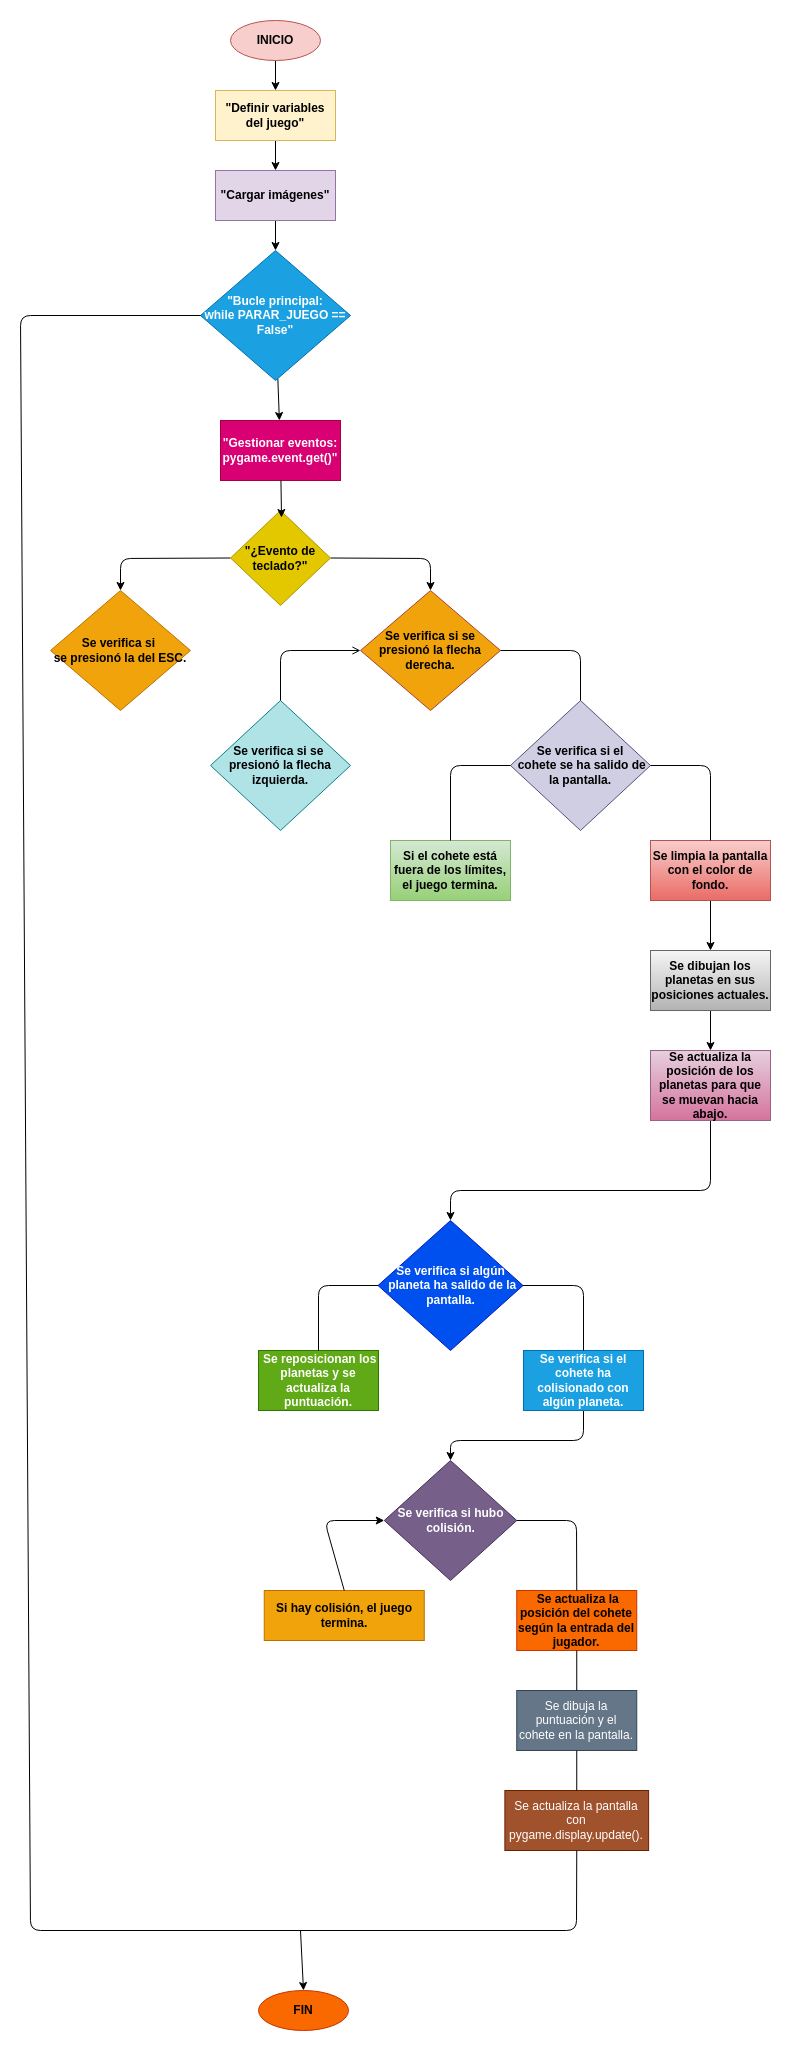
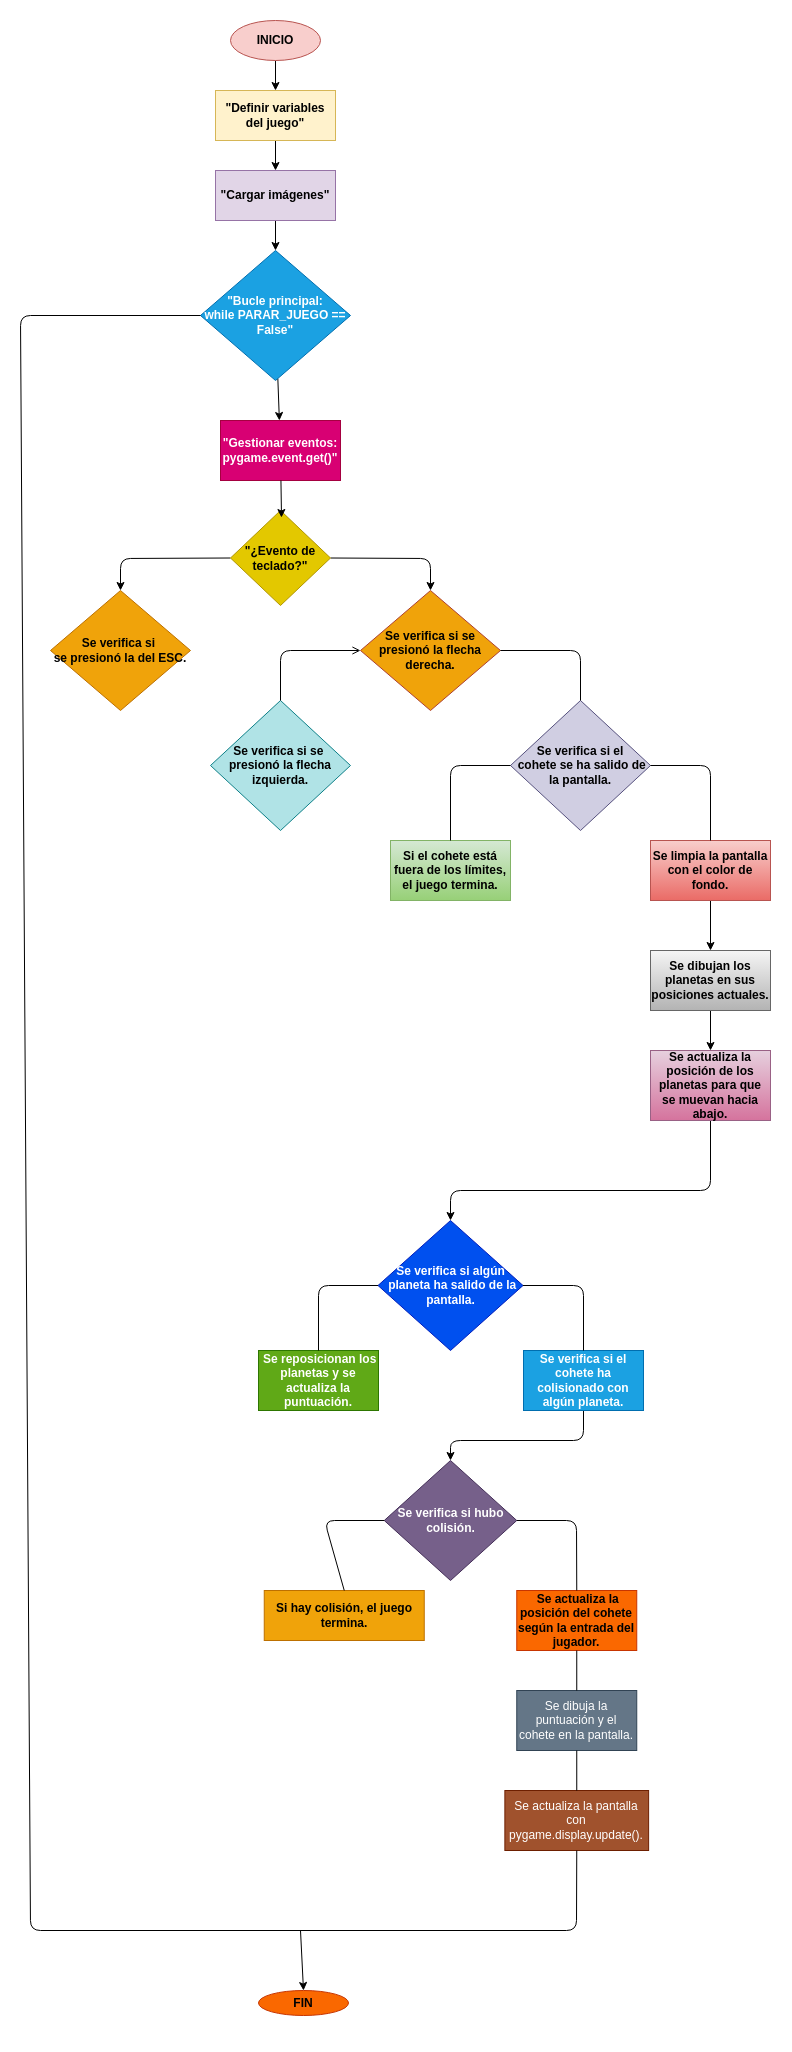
(376, 1521) -> (379, 1521)
(304, 2011) -> (304, 2003)
